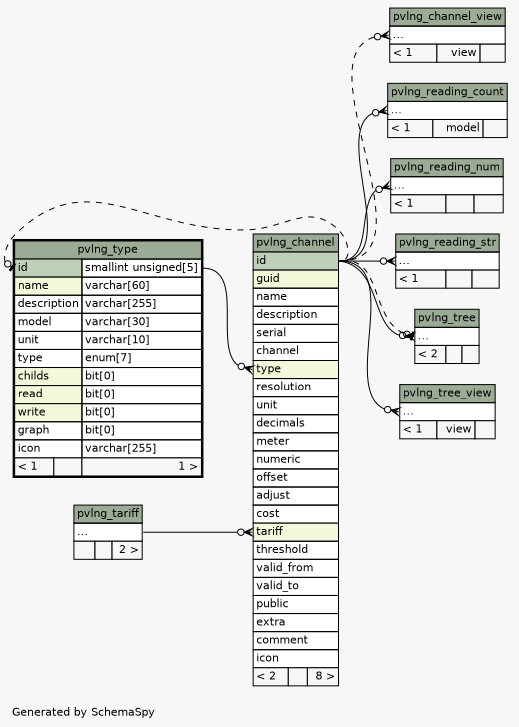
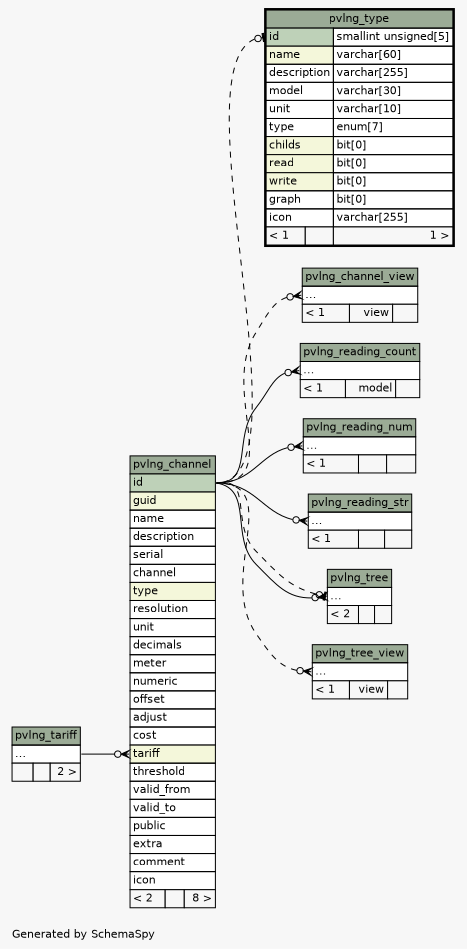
(227, 311) -> none
(370, 329) -> (243, 578)
